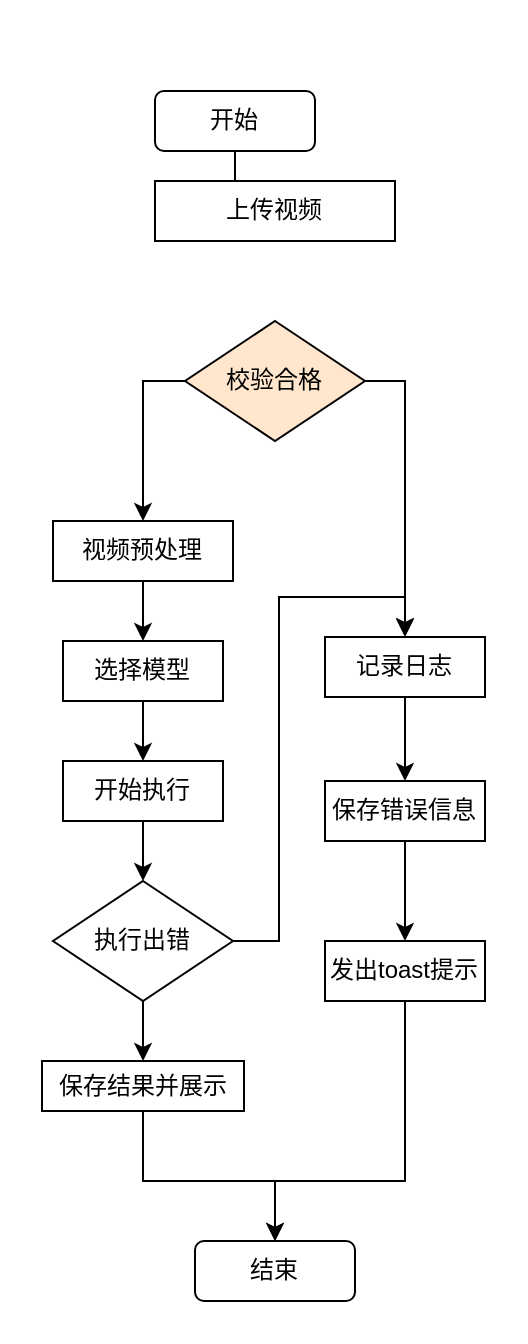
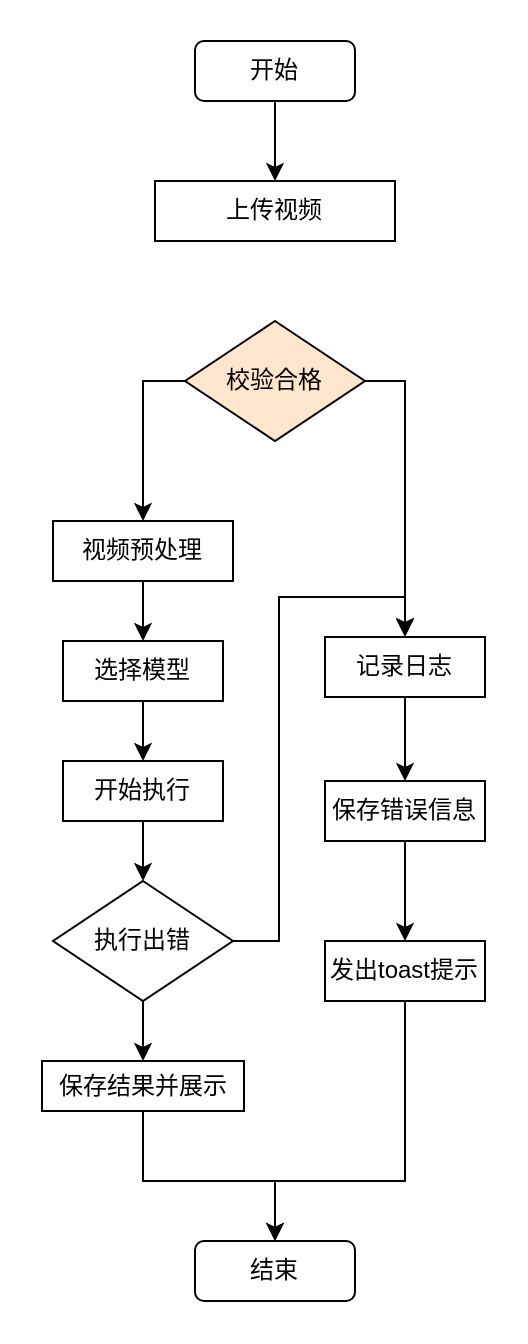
(235, 121) -> (275, 71)
